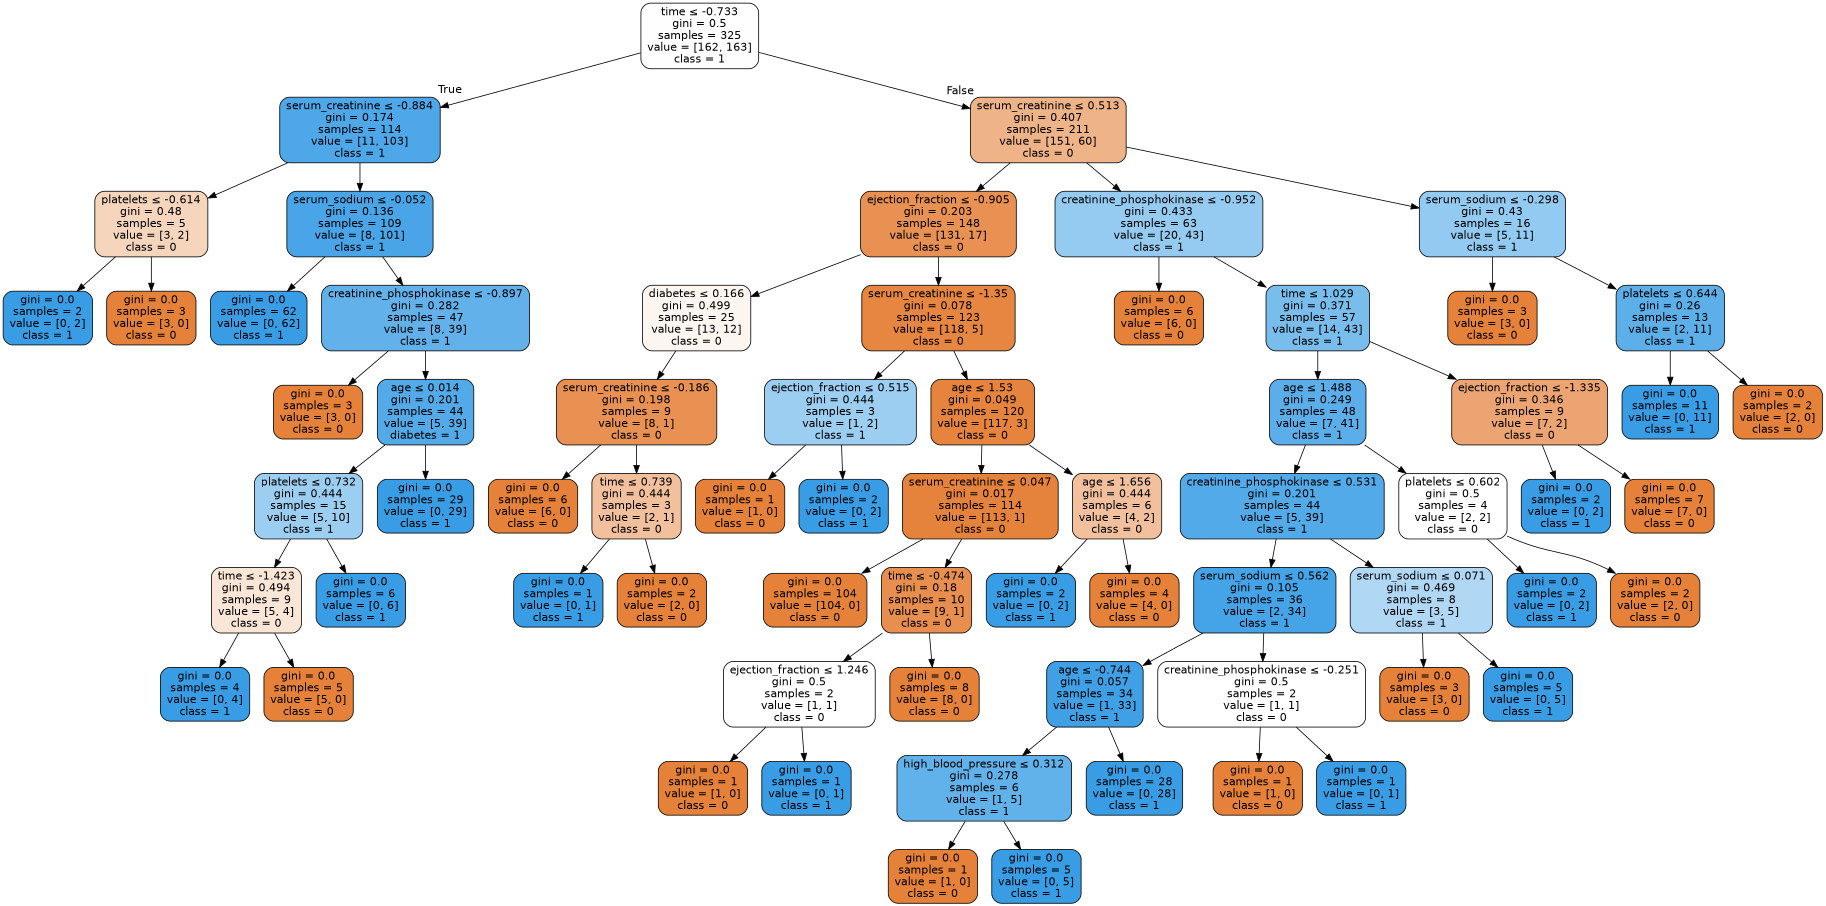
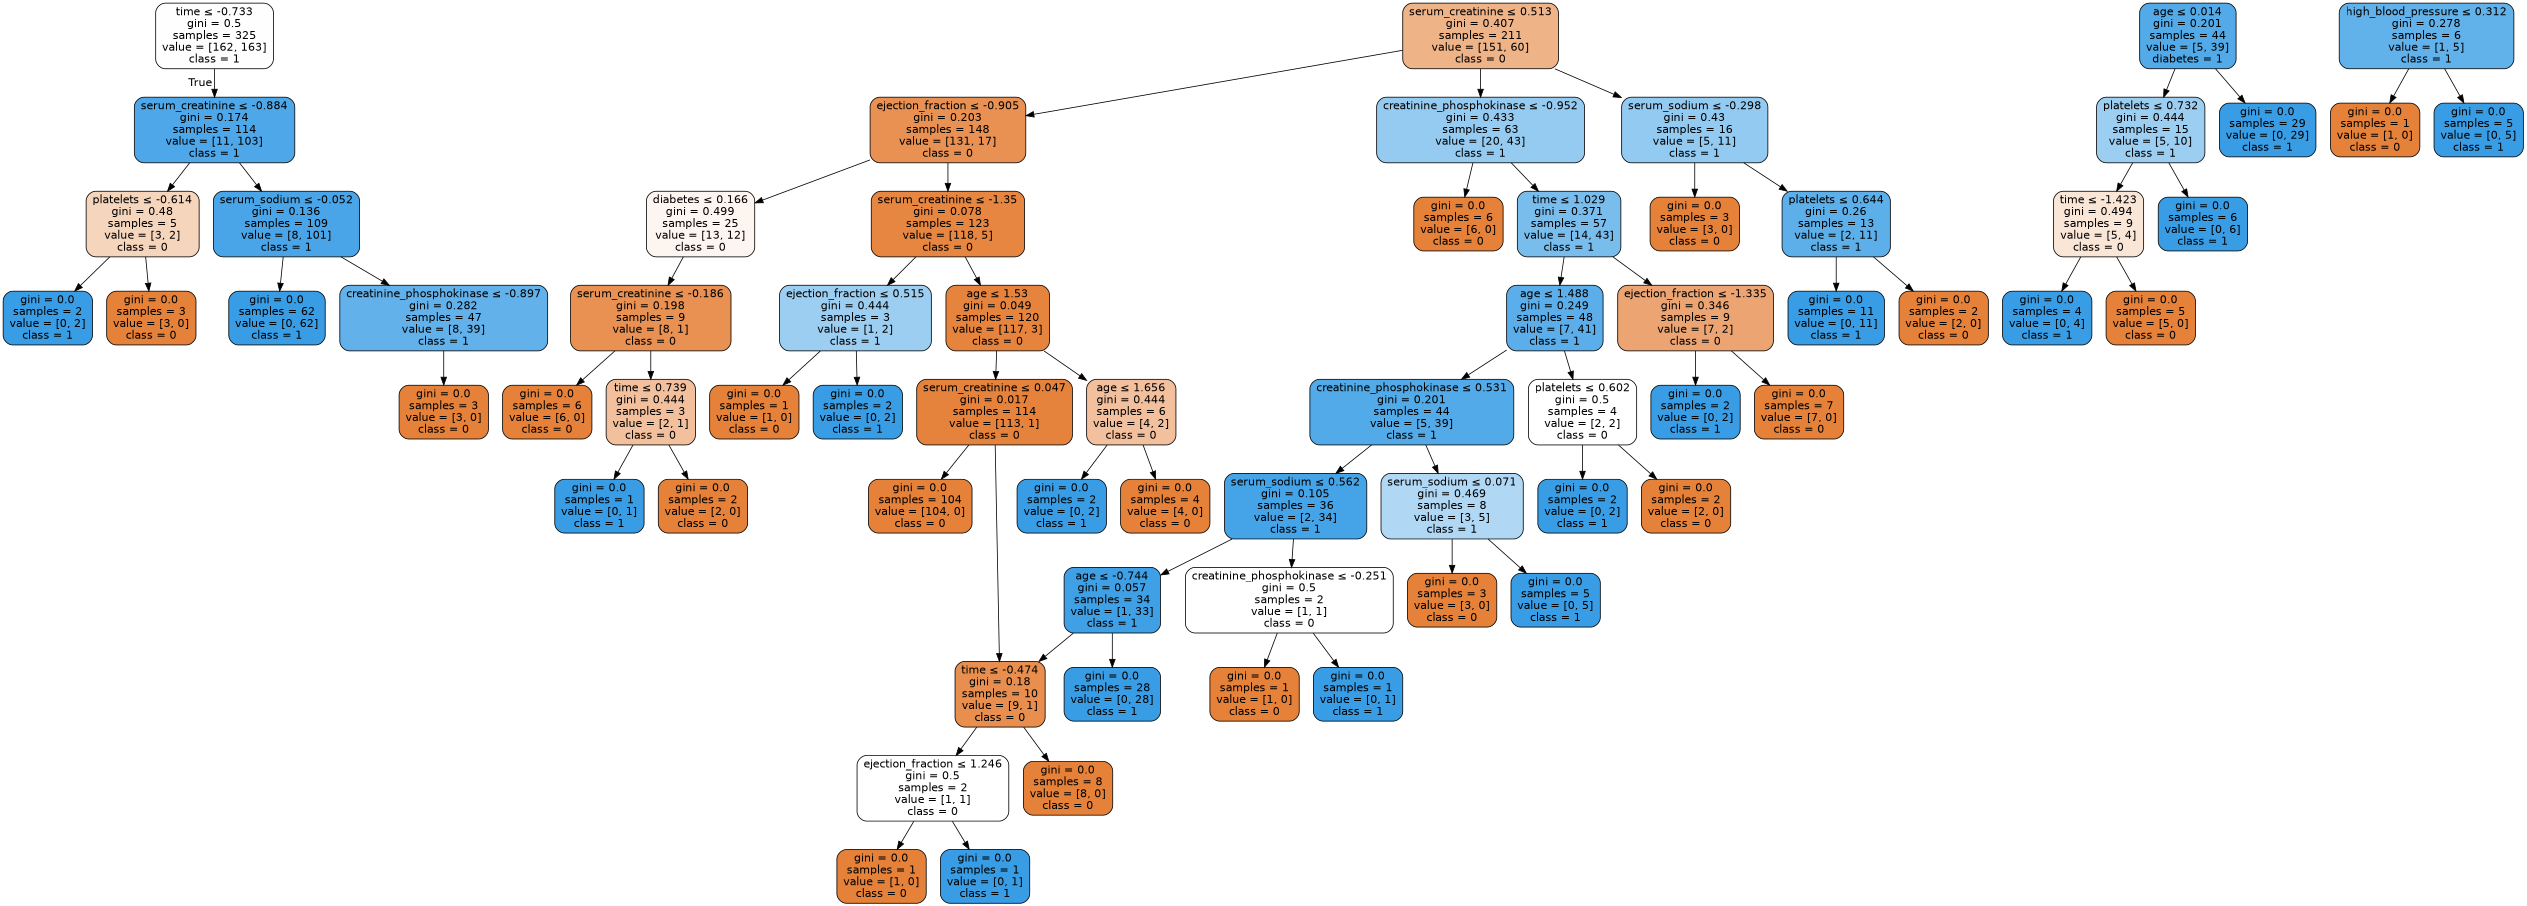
(861, 79) -> none
(426, 361) -> none
(1043, 739) -> (1059, 645)
